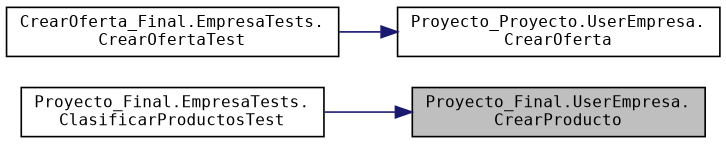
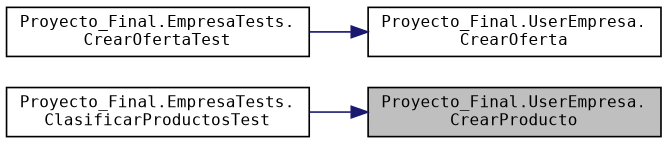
(173, 32) -> (158, 32)
(559, 32) -> (515, 32)
